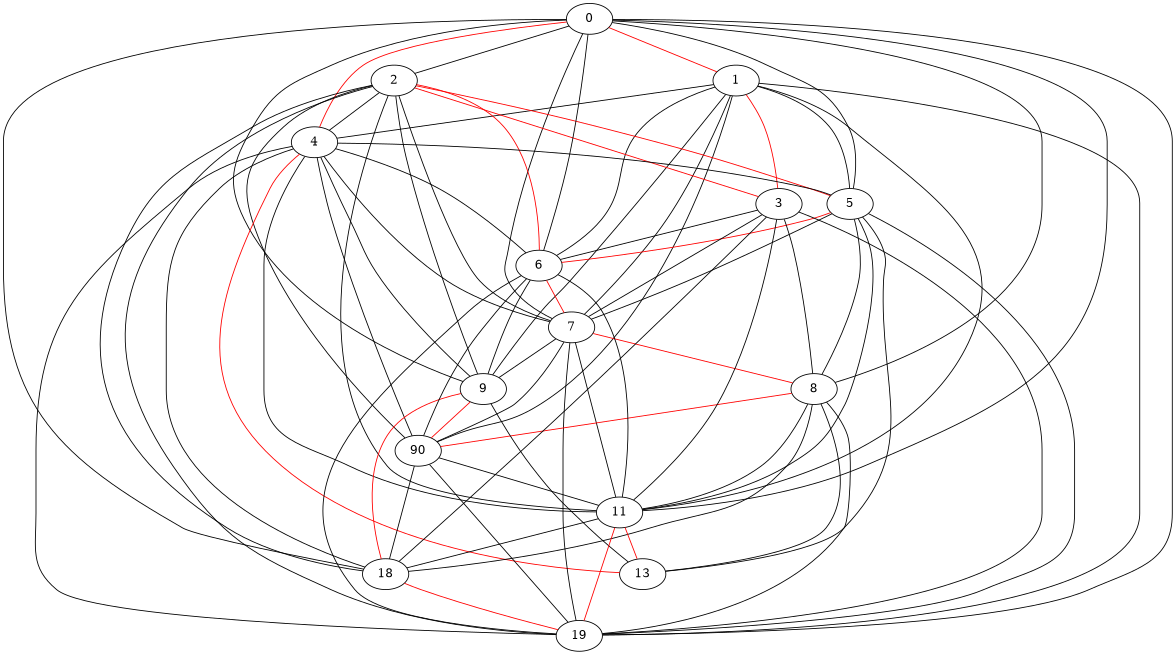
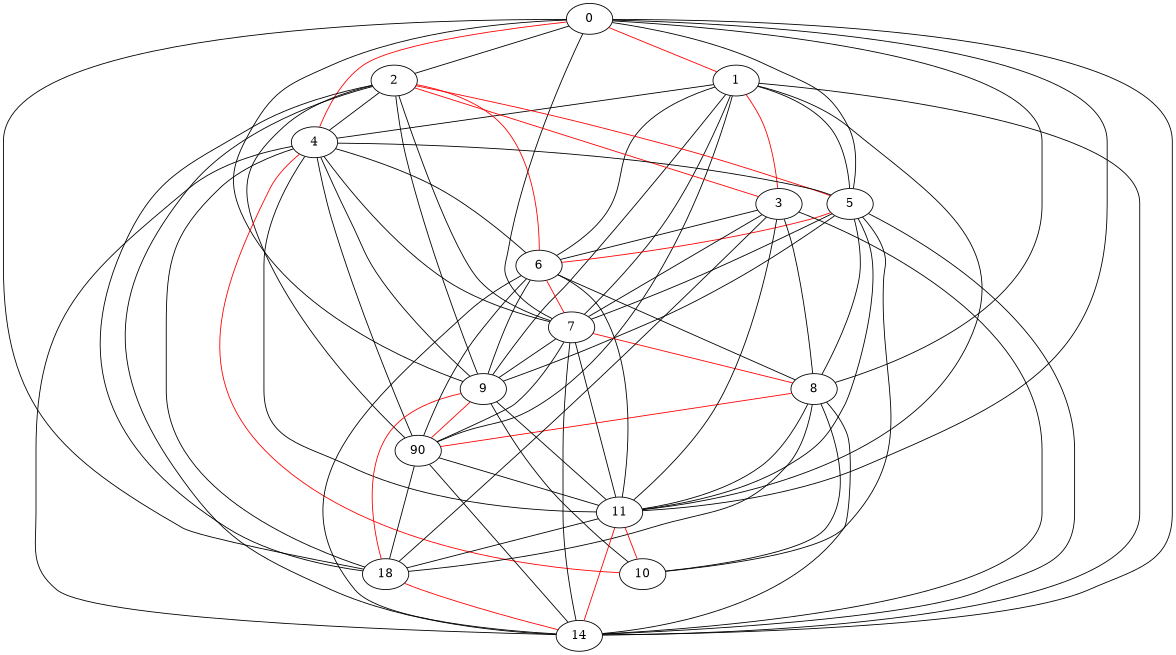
(572, 144) -> (677, 327)
none -> (684, 307)
(351, 390) -> (551, 451)
(643, 574) -> (643, 574)
(579, 636) -> (579, 636)
